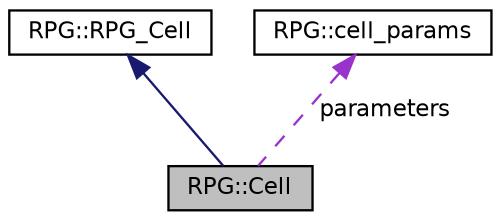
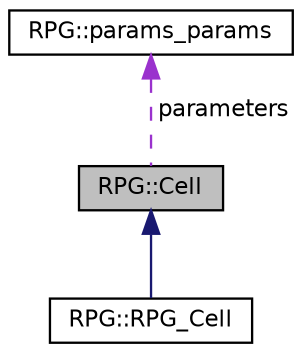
(373, 33) -> (151, 33)
(183, 119) -> (151, 266)
